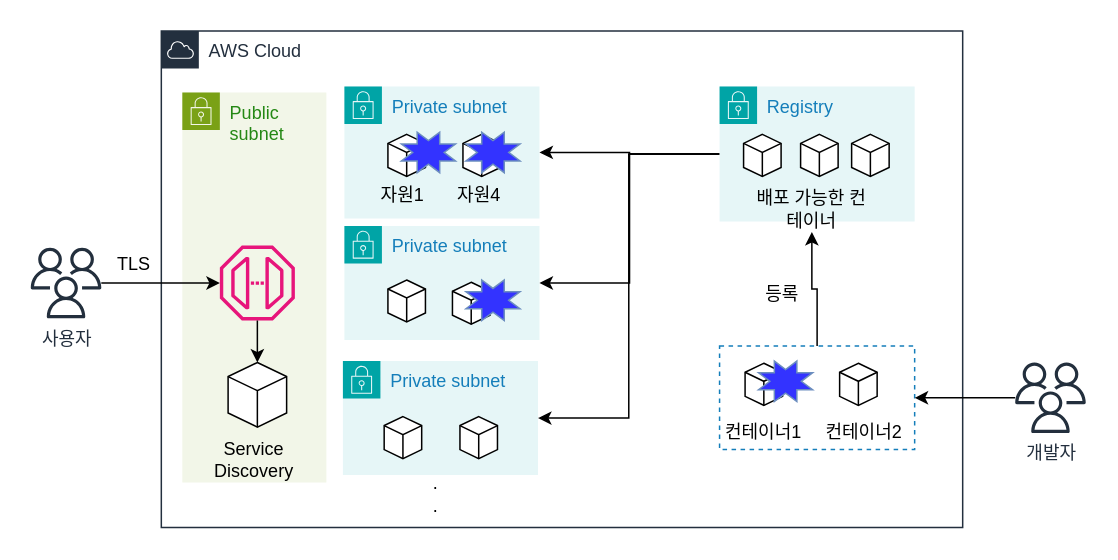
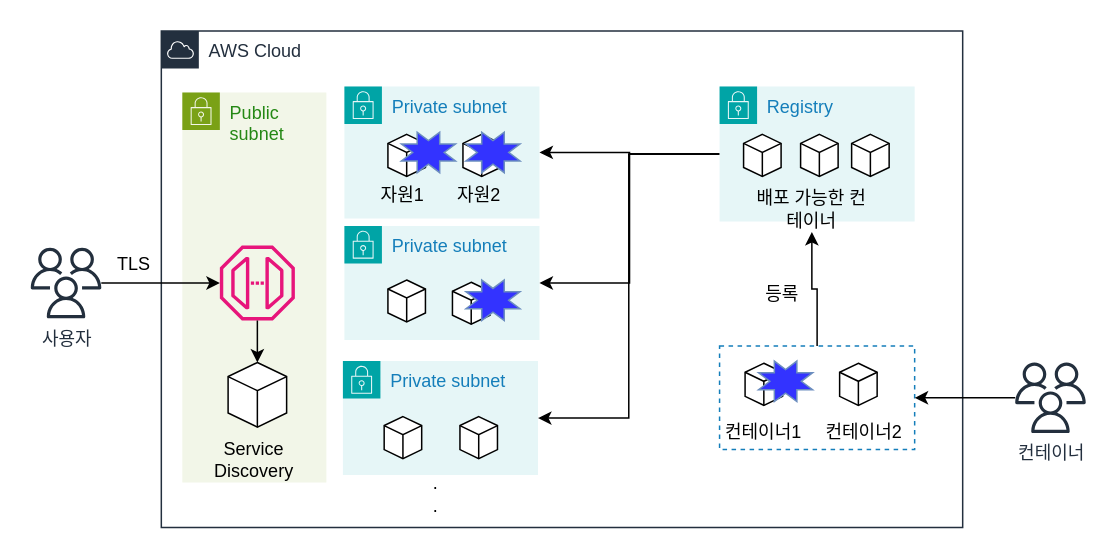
(479, 196) -> (479, 196)
(1052, 454) -> (1052, 454)
